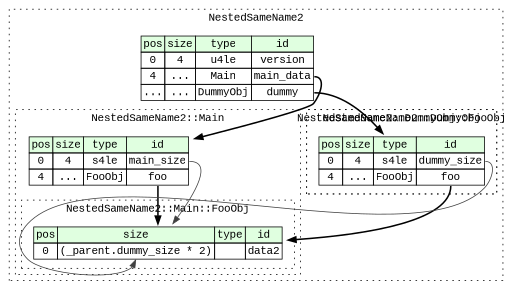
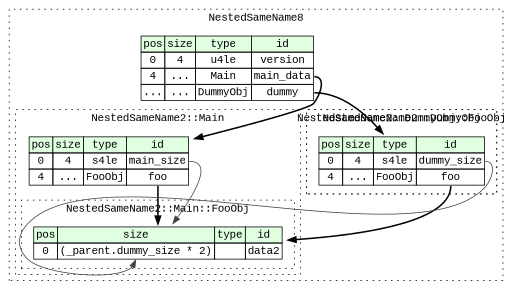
(256, 18) -> (256, 18)
